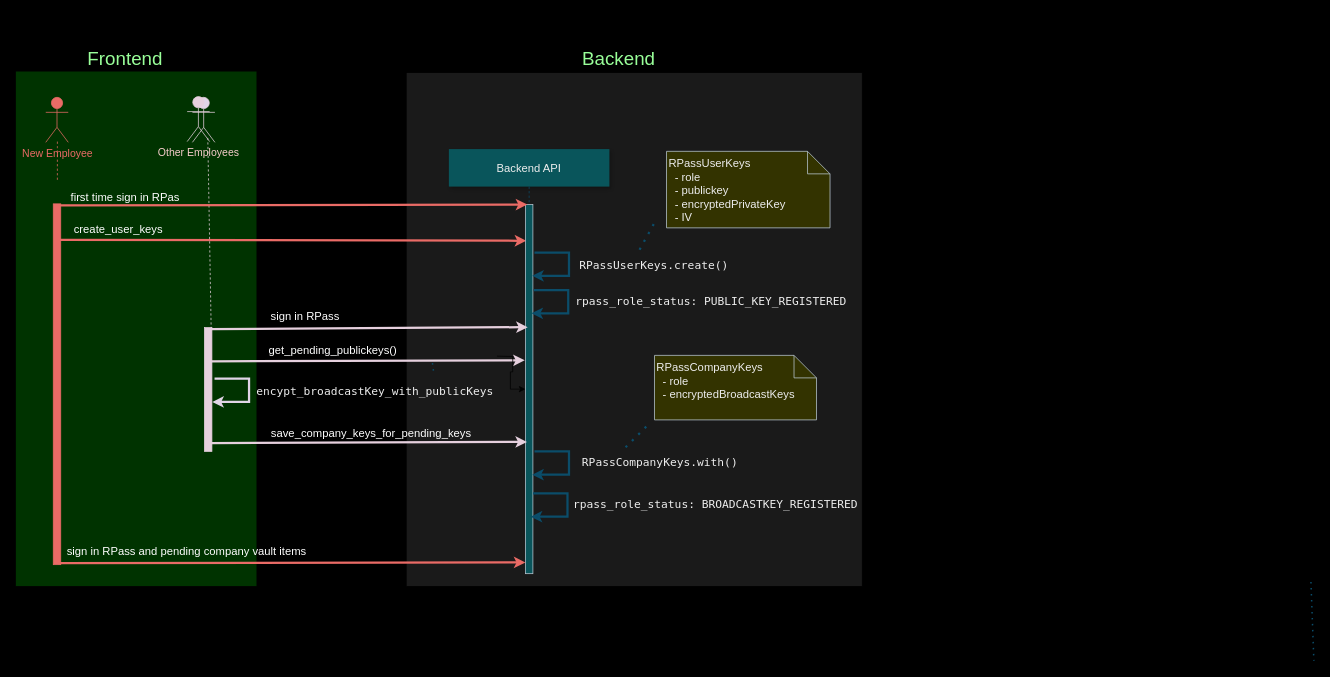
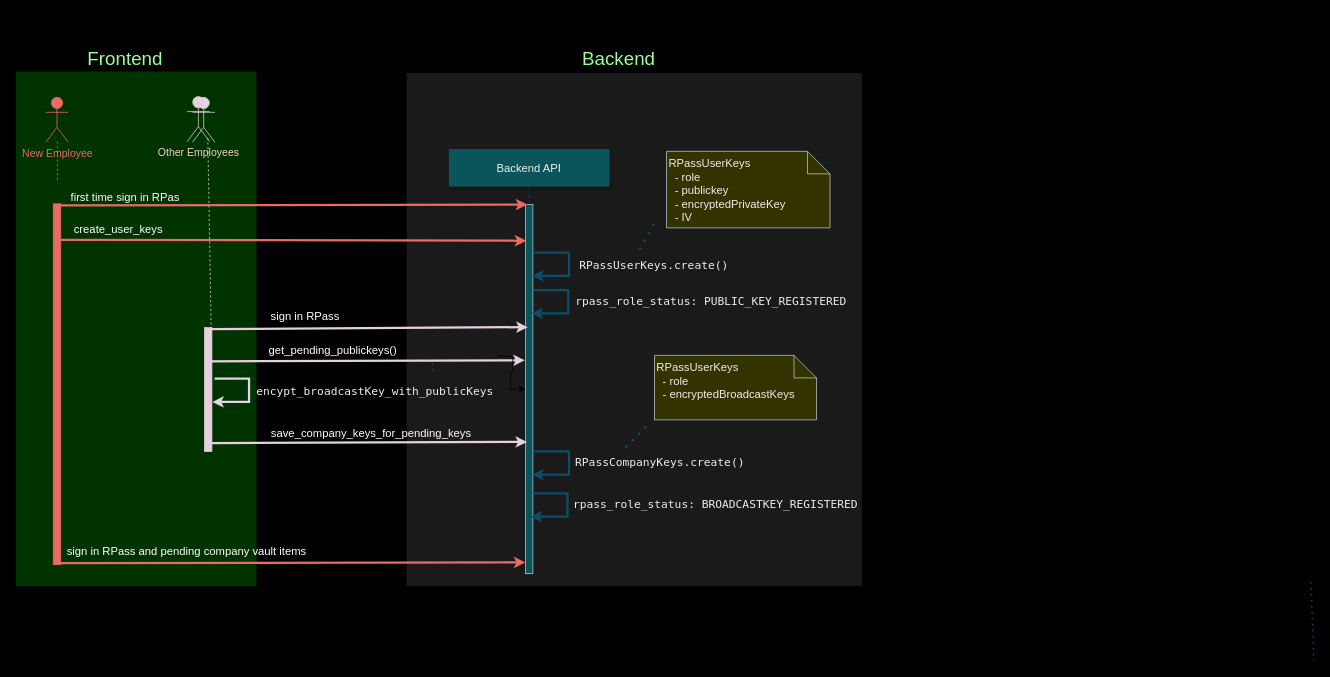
(707, 368) -> (697, 368)
(660, 462) -> (660, 462)
